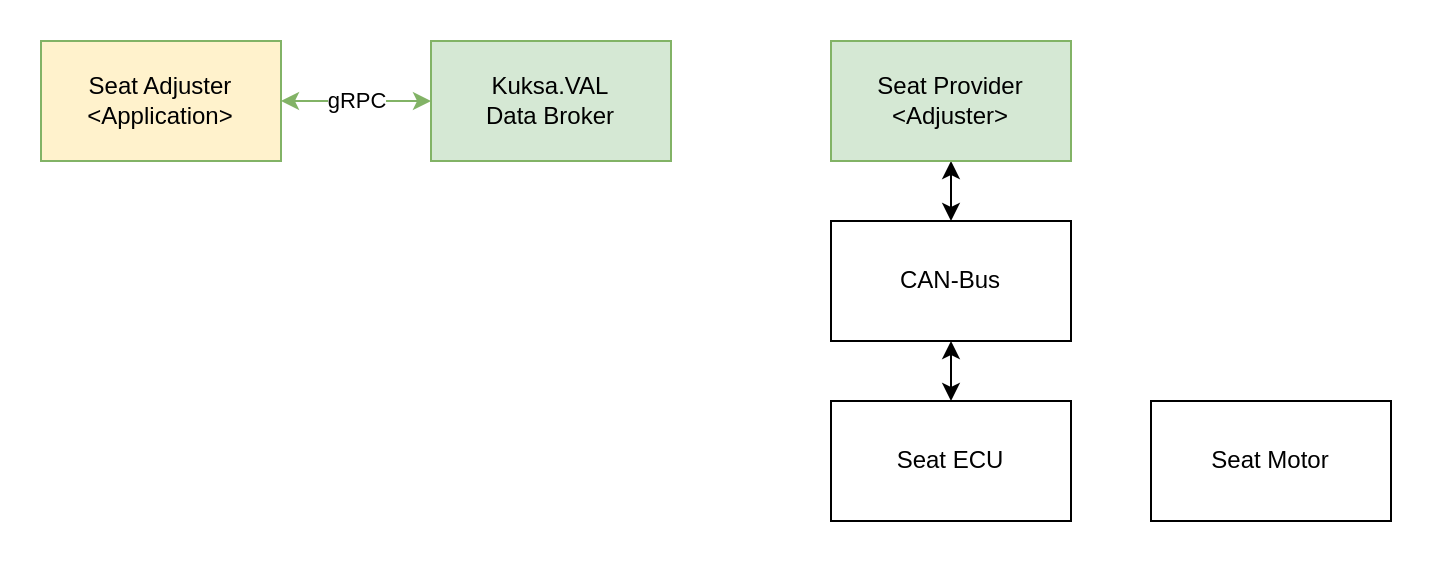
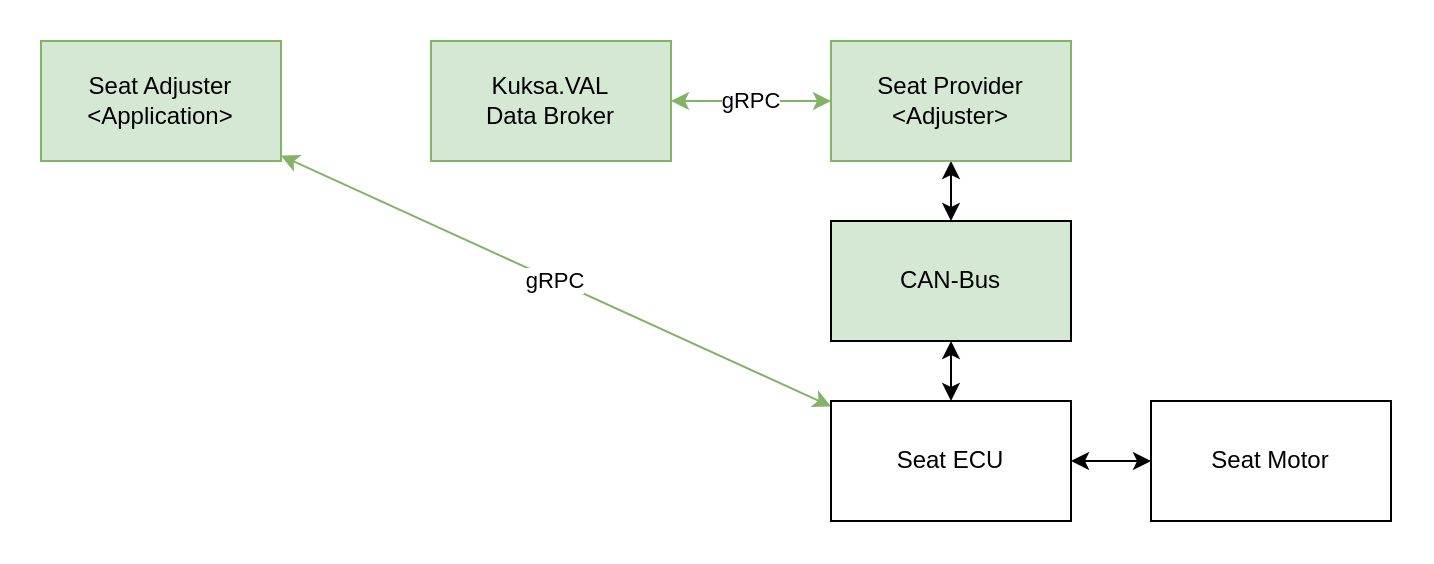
(161, 101) -> (161, 101)
(334, 101) -> (700, 347)
none -> (726, 101)
(951, 281) -> (951, 281)
none -> (1111, 461)
